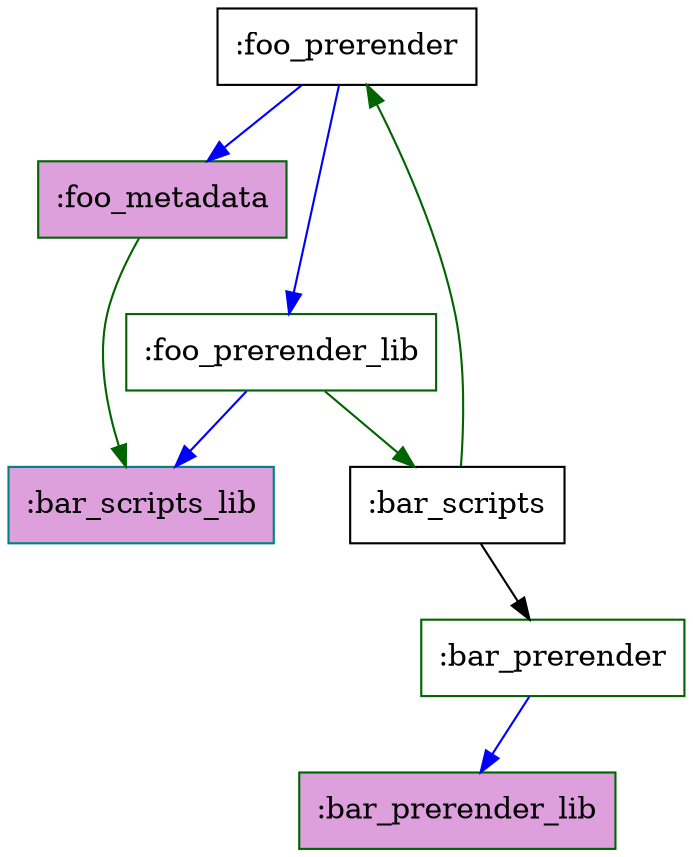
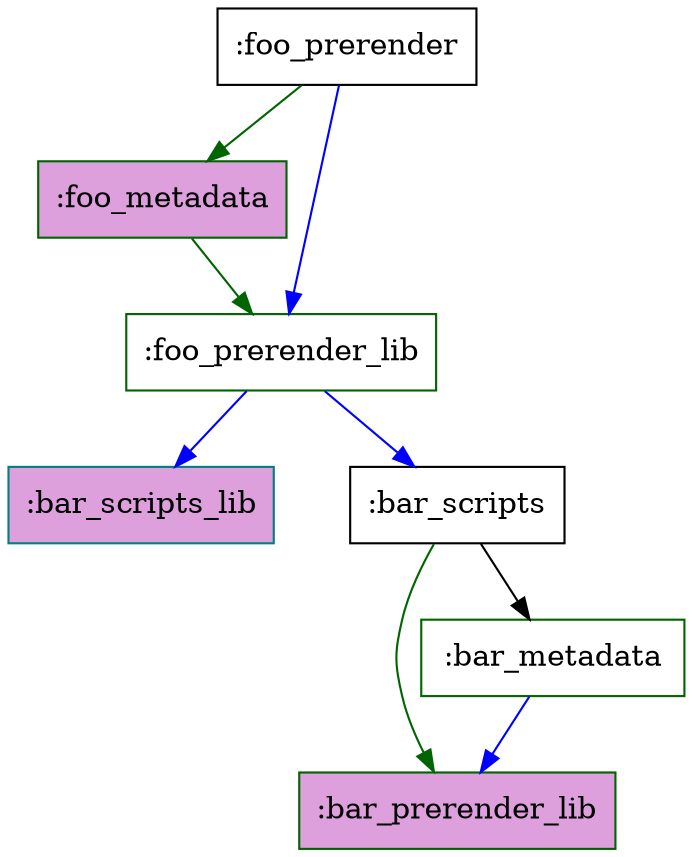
(263, 117) -> (263, 117)
(447, 279) -> (397, 647)
(104, 340) -> (215, 268)
(361, 422) -> (361, 422)
(553, 658) -> (553, 658)
